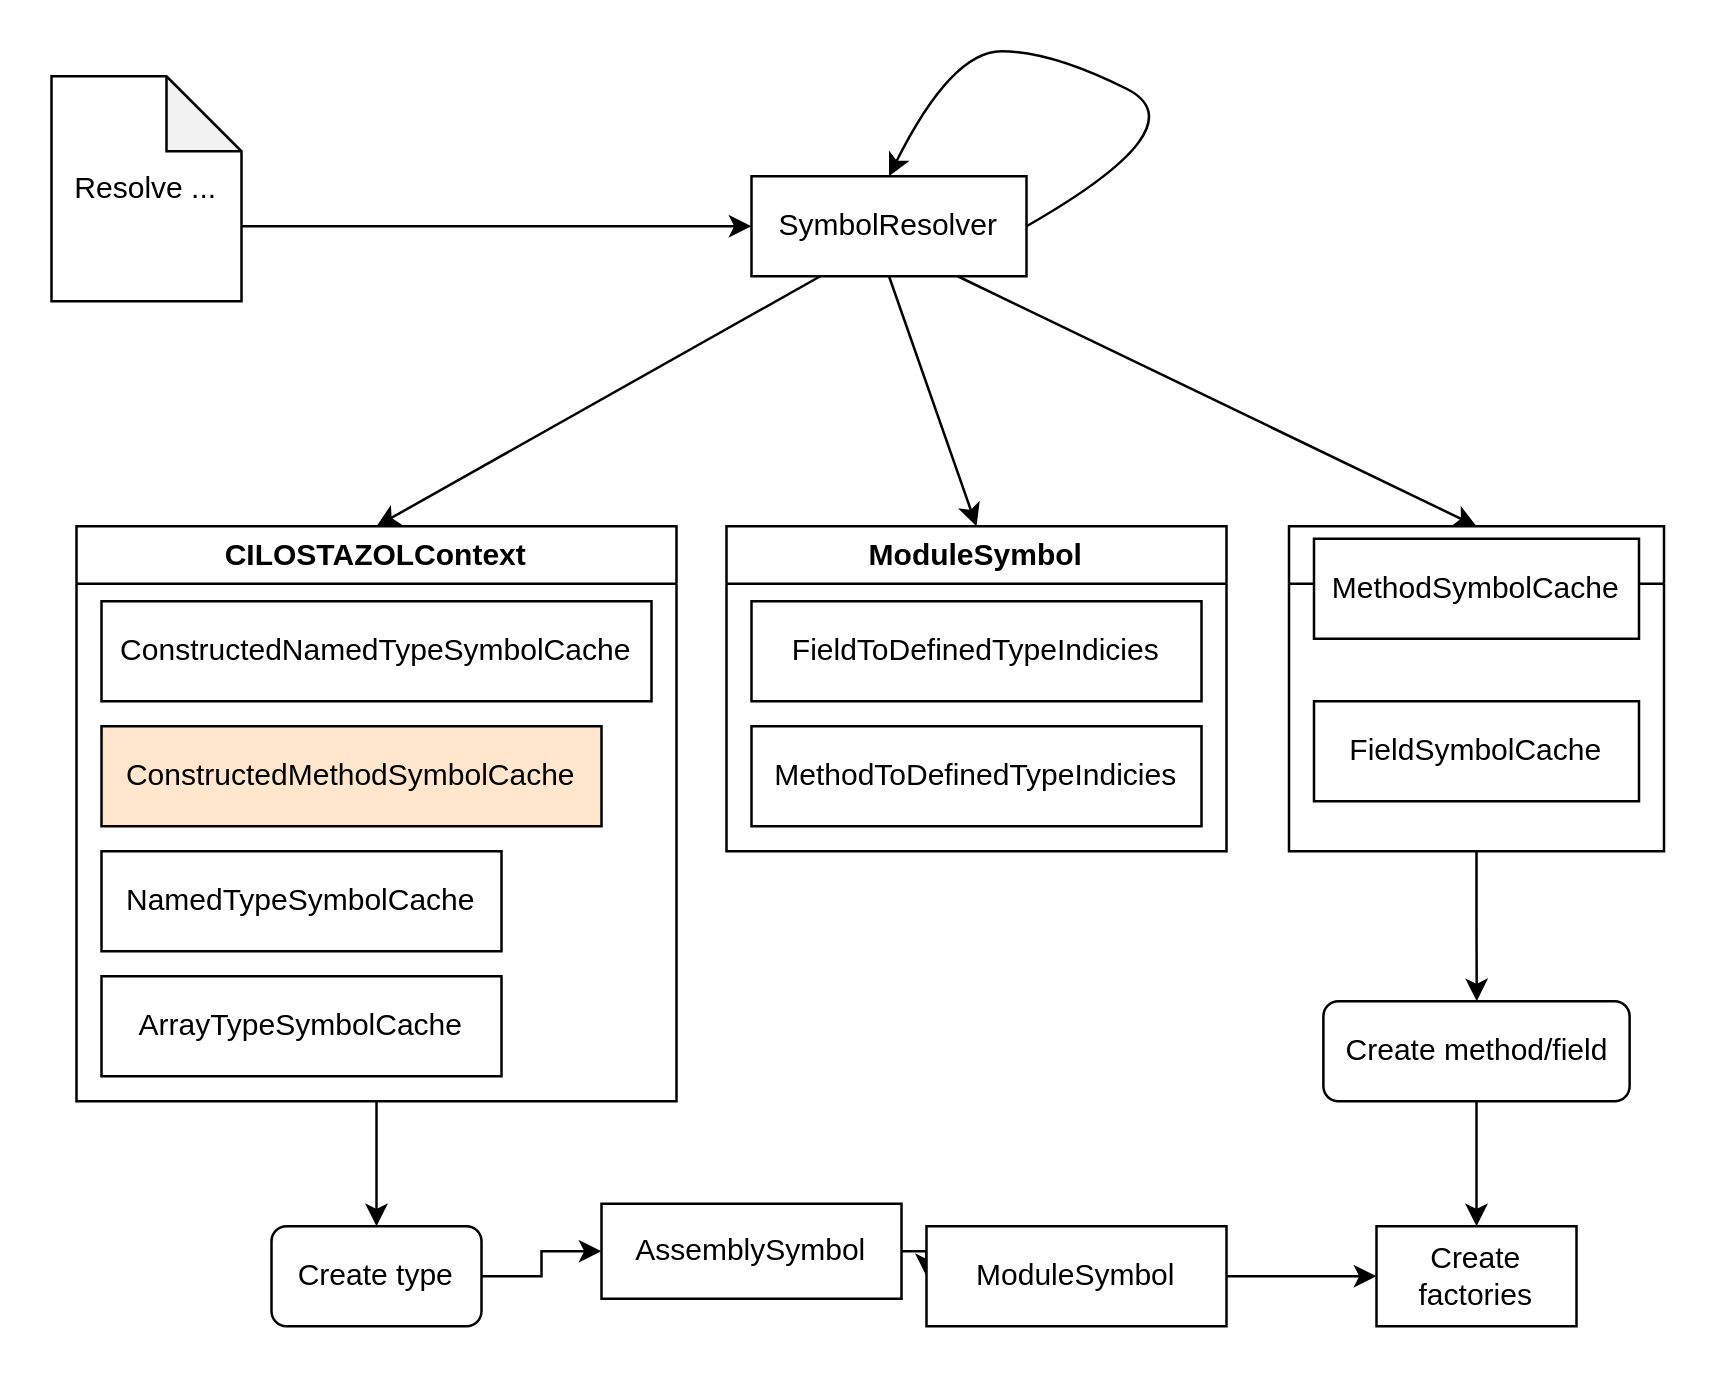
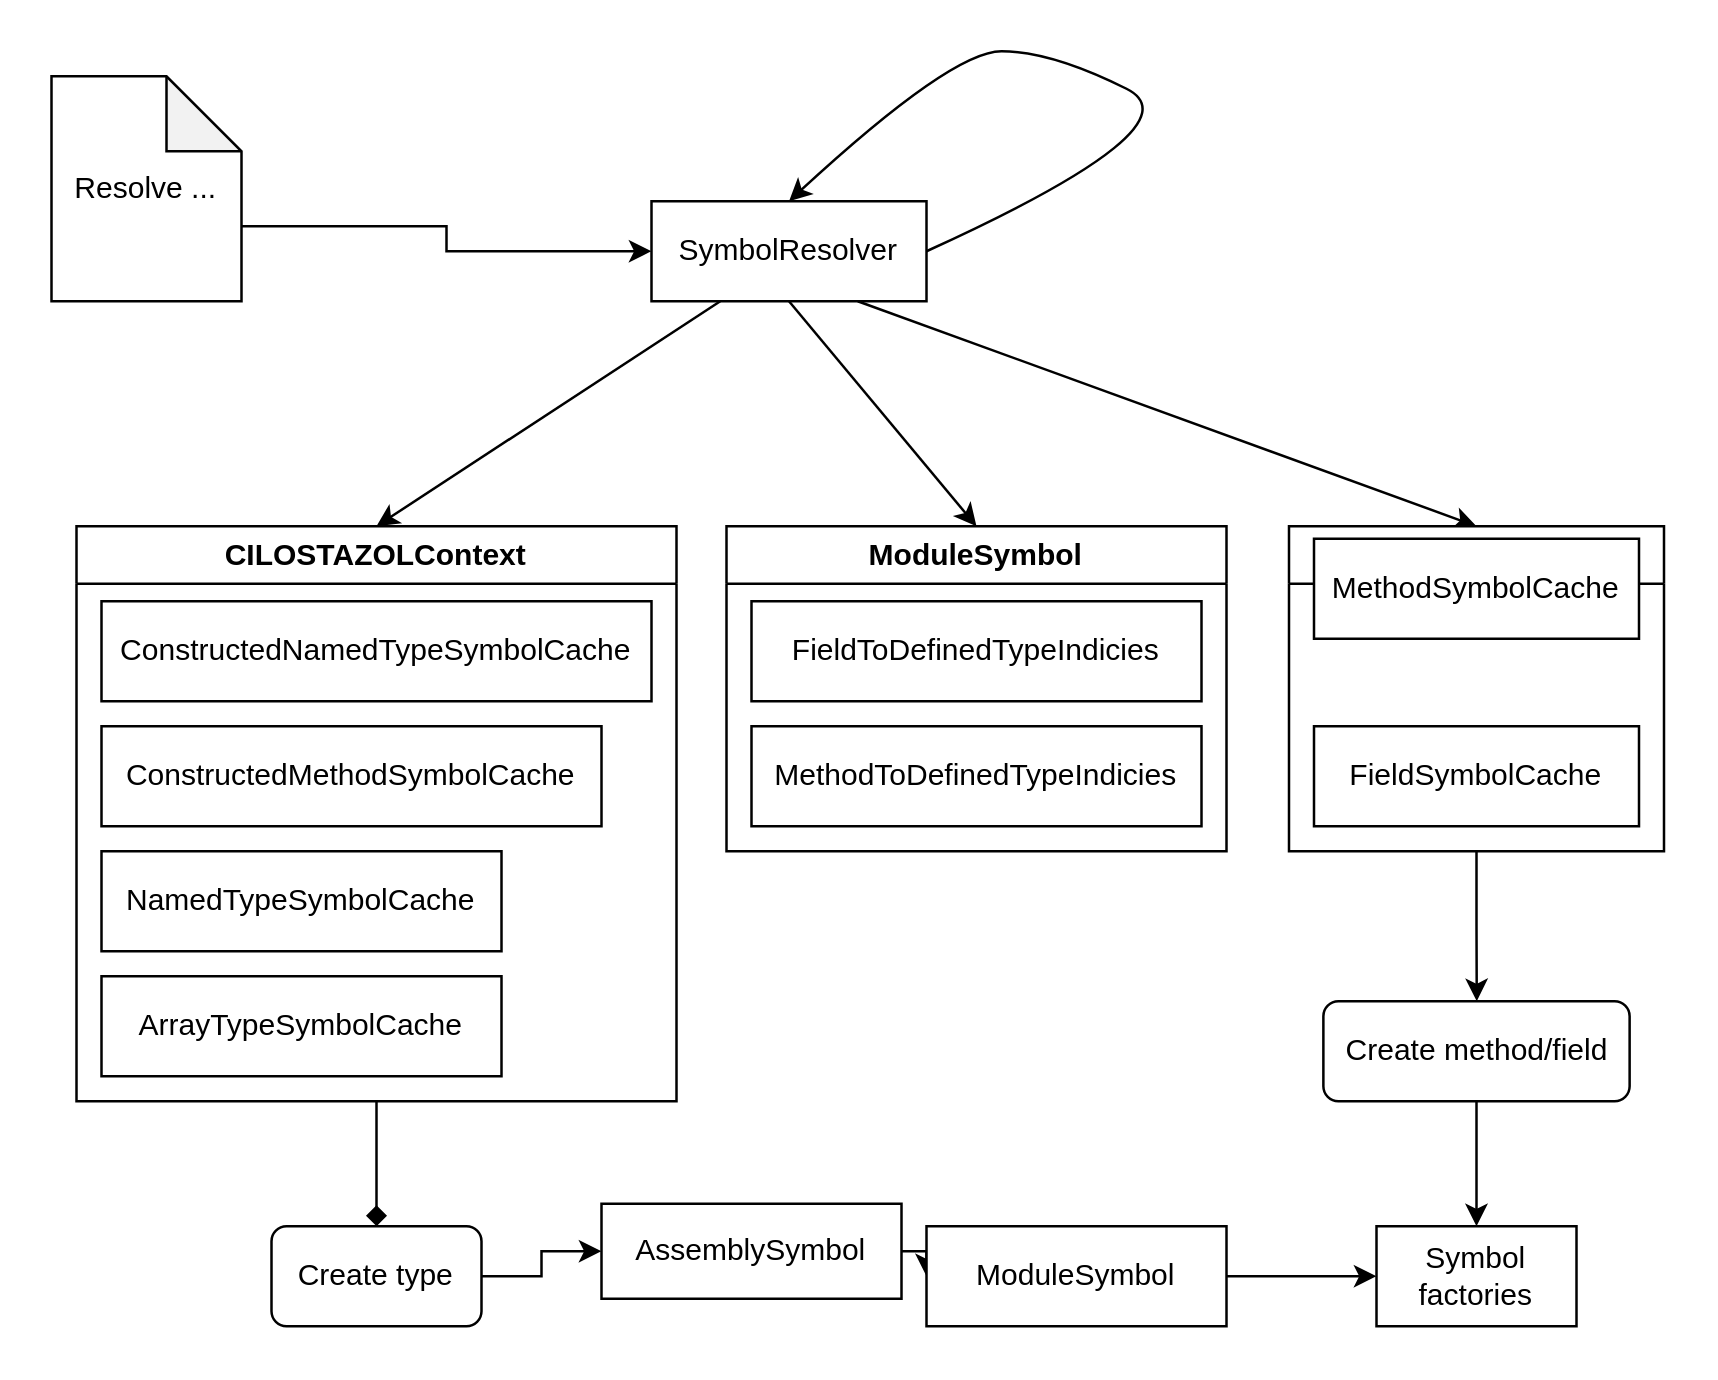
(889, 226) -> (789, 251)
(1476, 751) -> (1476, 776)
(351, 776) -> (351, 776)
(376, 1207) -> (376, 1206)
(1476, 1276) -> (1476, 1276)
